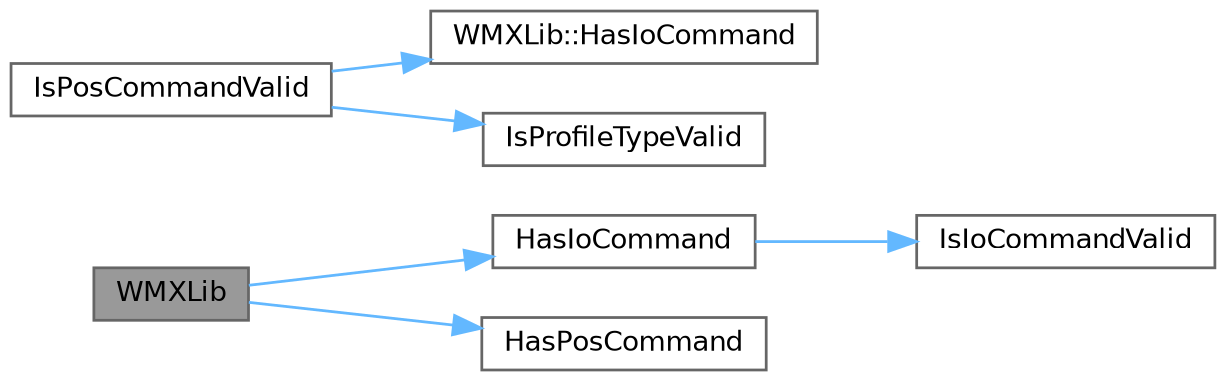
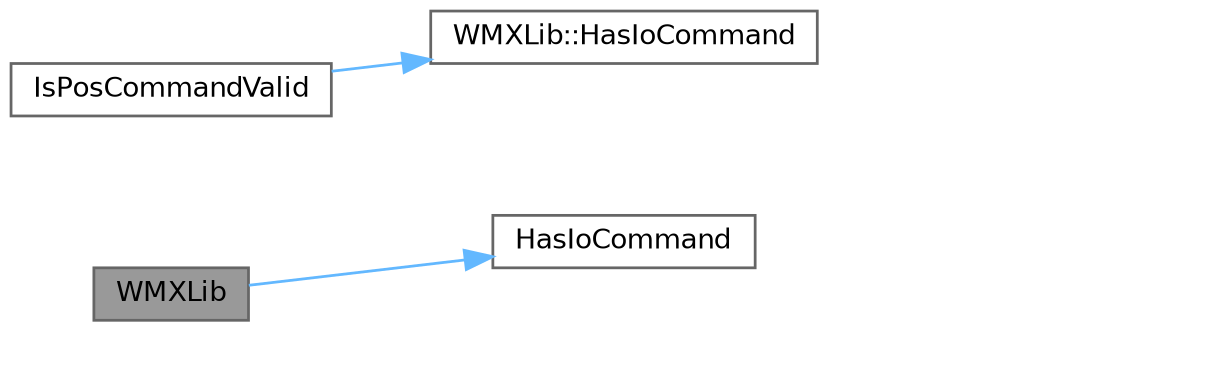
(624, 139) -> none
(1066, 242) -> none
(624, 344) -> none
